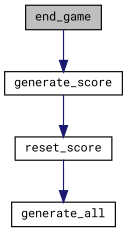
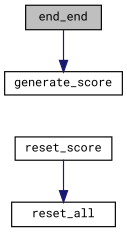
(64, 17) -> (64, 17)
(64, 110) -> none
(64, 214) -> (64, 214)
